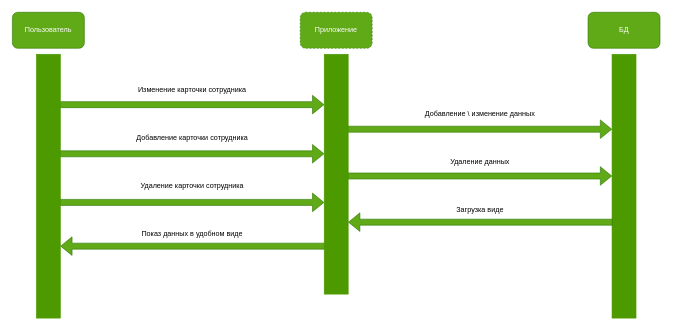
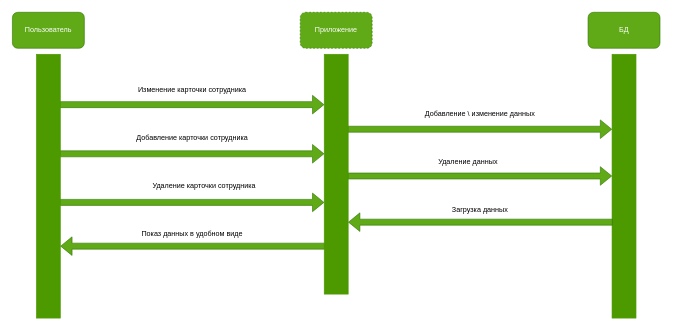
(480, 162) -> (468, 162)
(192, 186) -> (204, 186)
(480, 210) -> (480, 210)
